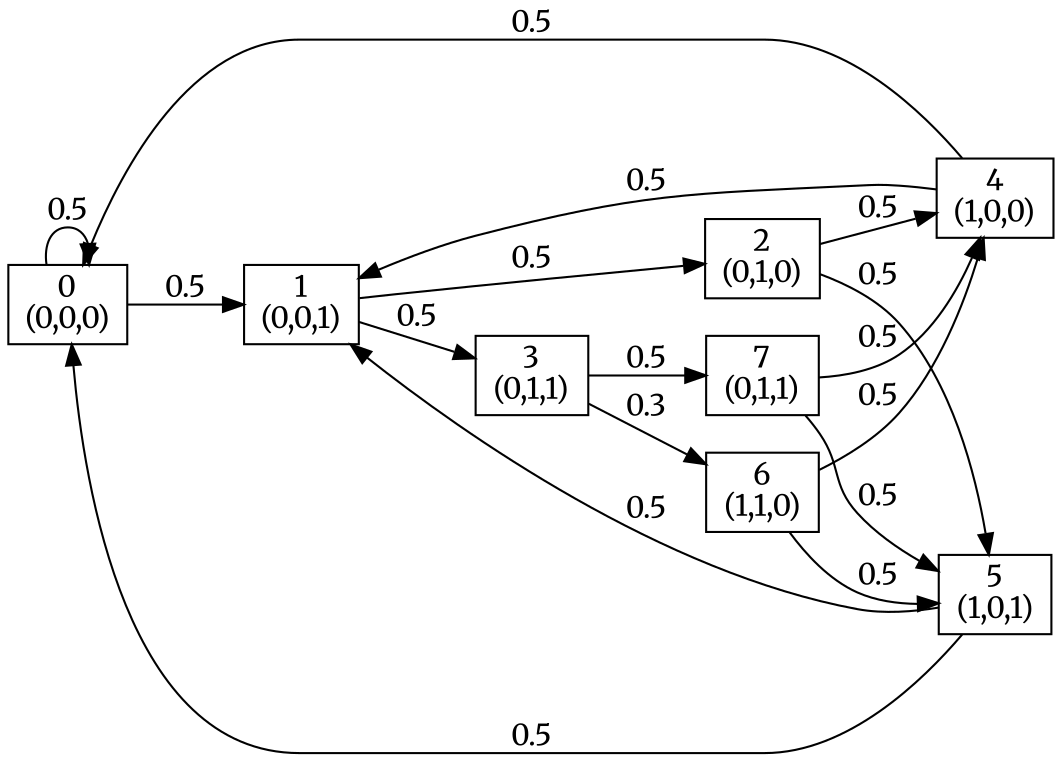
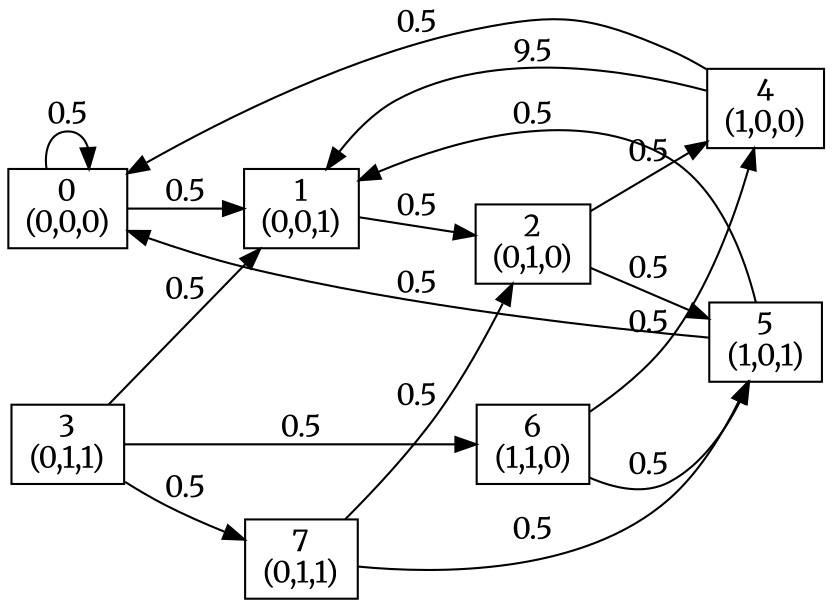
(647, 183) -> (533, 53)
(407, 337) -> (177, 334)
(902, 352) -> (434, 419)
(647, 408) -> (301, 429)
